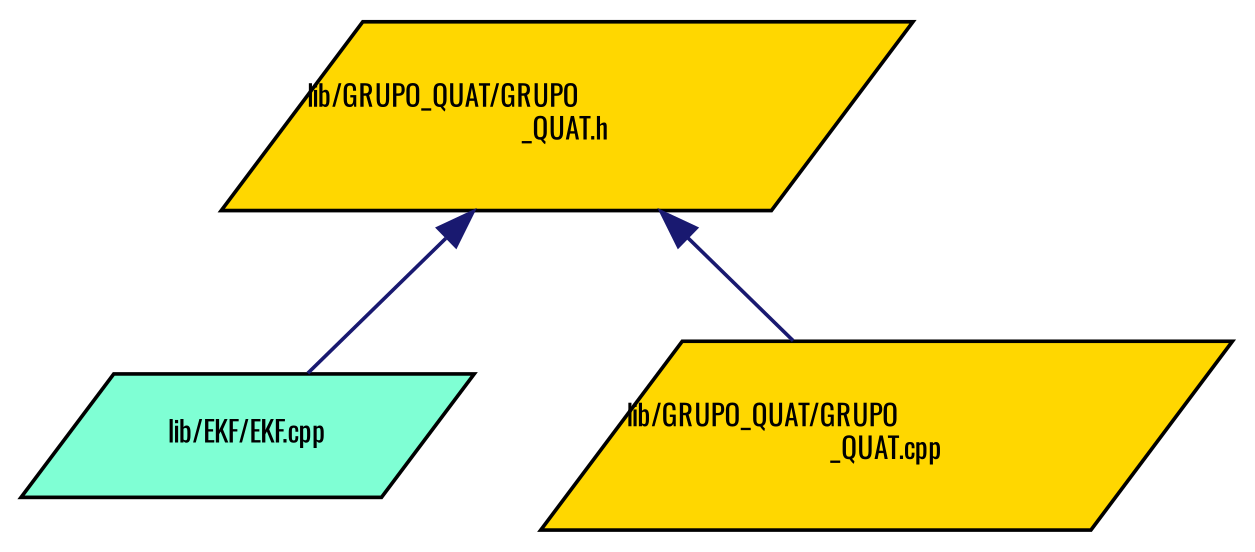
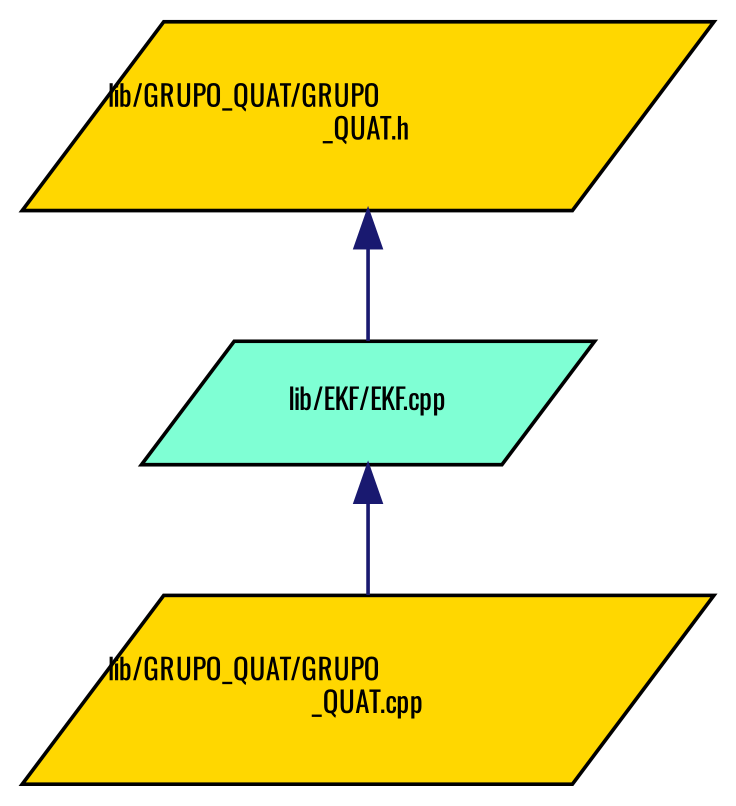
(740, 289) -> (368, 549)
